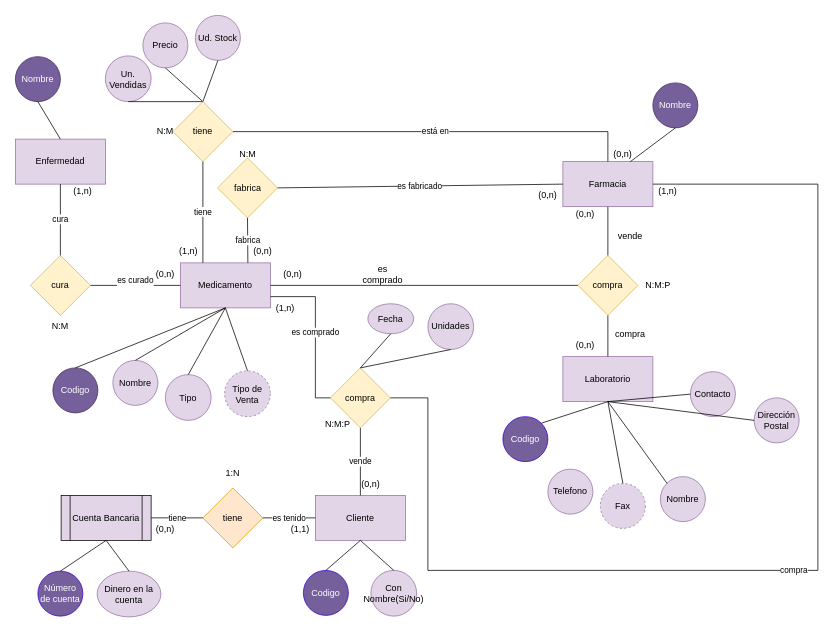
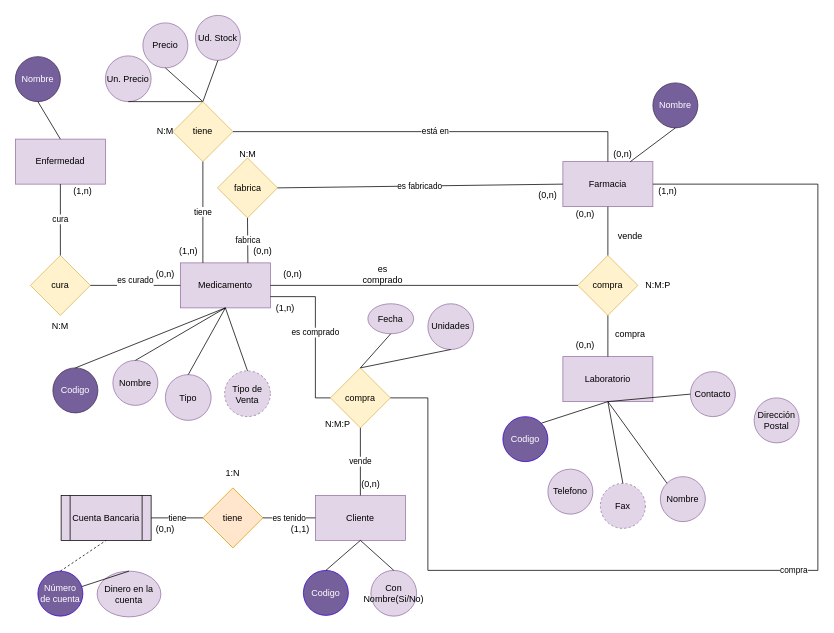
(128, 79) -> (128, 79)
(682, 411) -> none
(82, 557) -> (82, 557)
(118, 557) -> (106, 579)
